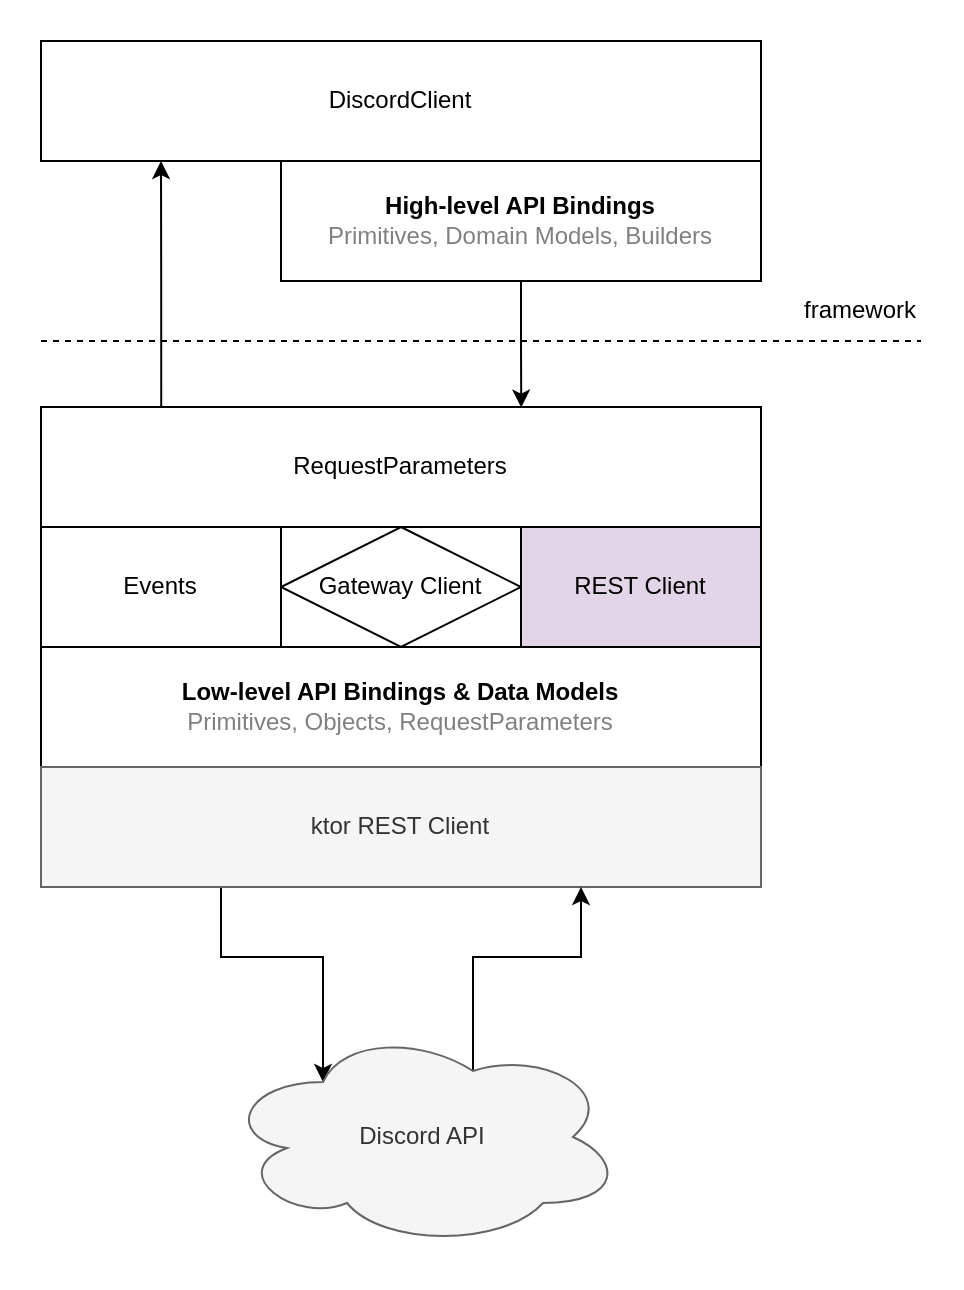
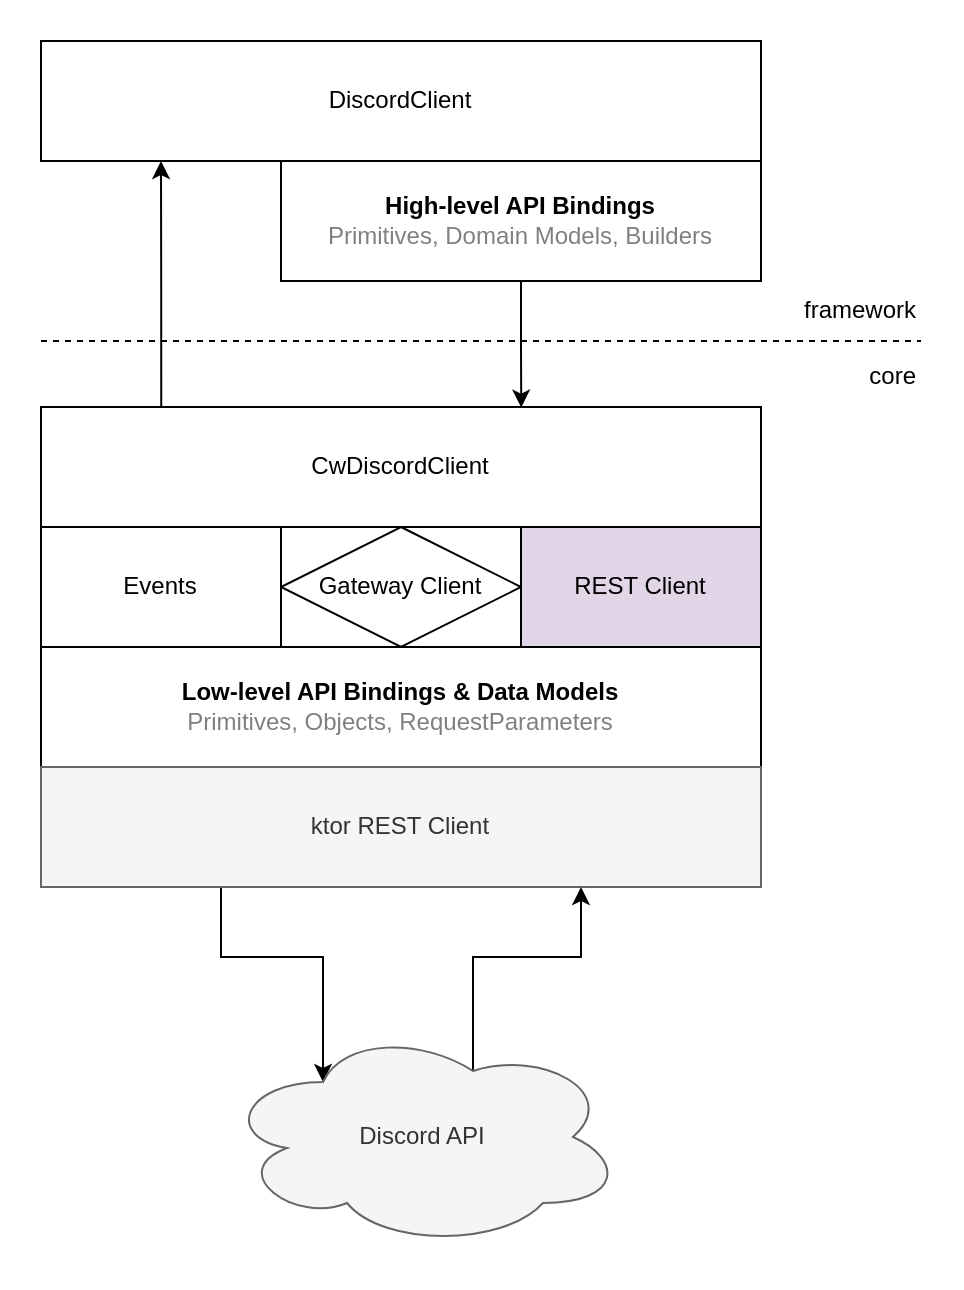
none -> (811, 377)
(401, 467) -> (401, 467)
